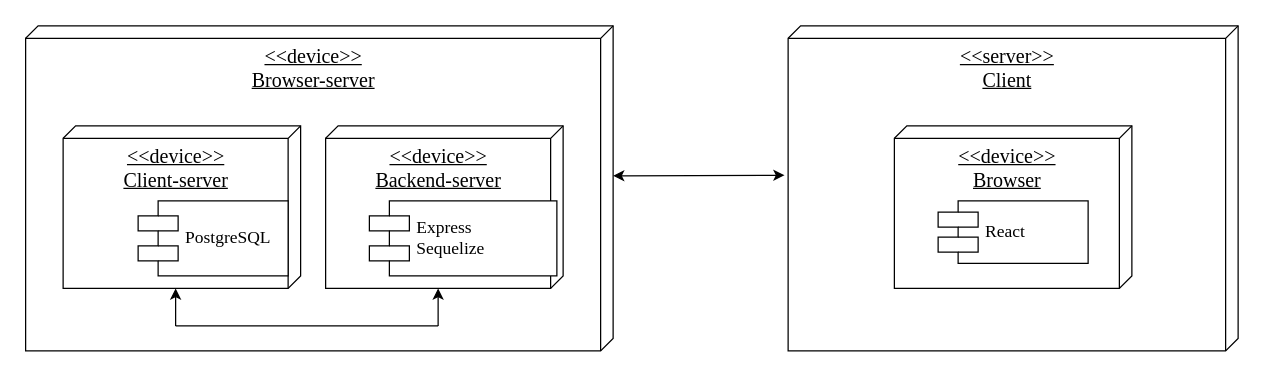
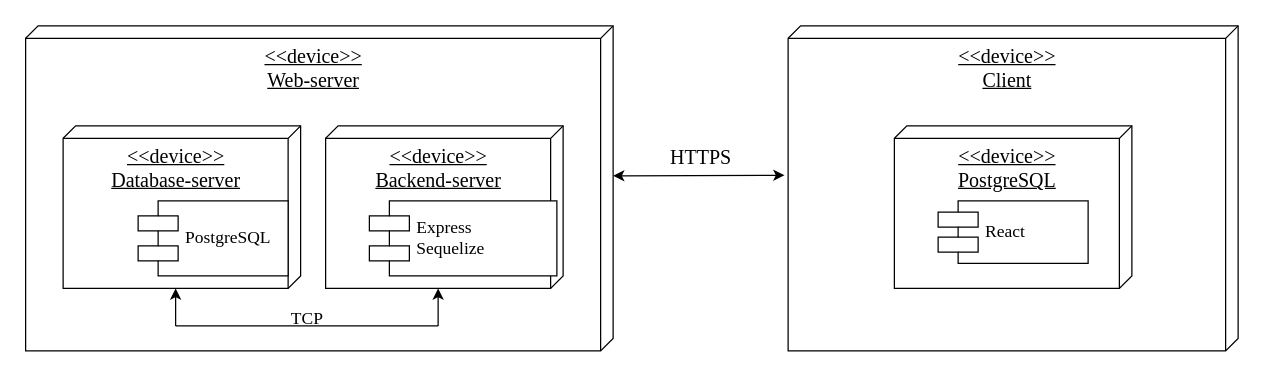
(314, 62) -> (314, 62)
(1008, 62) -> (1008, 62)
none -> (701, 157)
(176, 162) -> (176, 162)
(1008, 162) -> (1008, 162)
none -> (307, 319)
